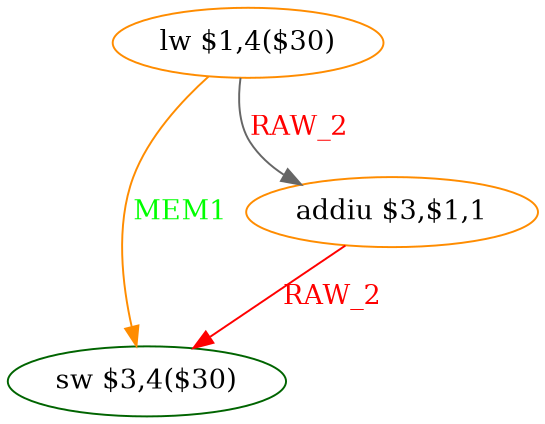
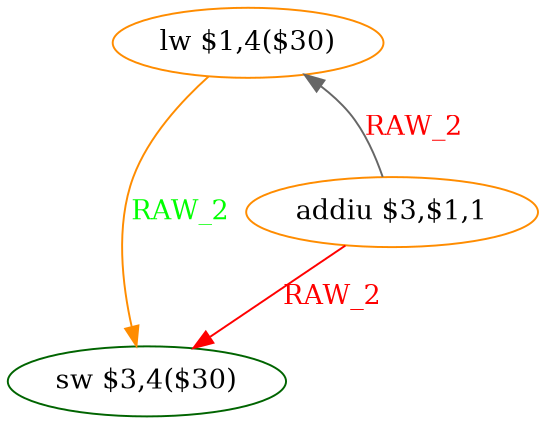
(246, 134) -> (359, 127)
(181, 212) -> (181, 212)
